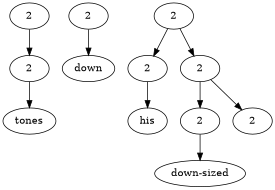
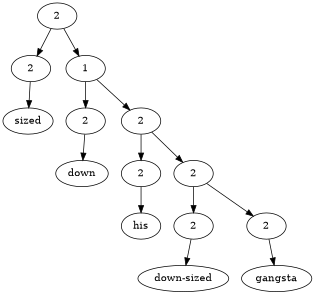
none -> (86, 69)
(29, 121) -> (28, 121)
none -> (277, 279)
